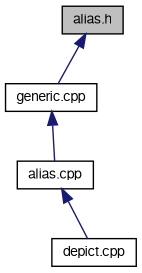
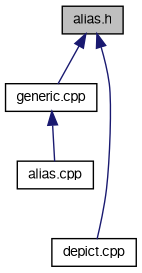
(78, 220) -> (110, 143)
